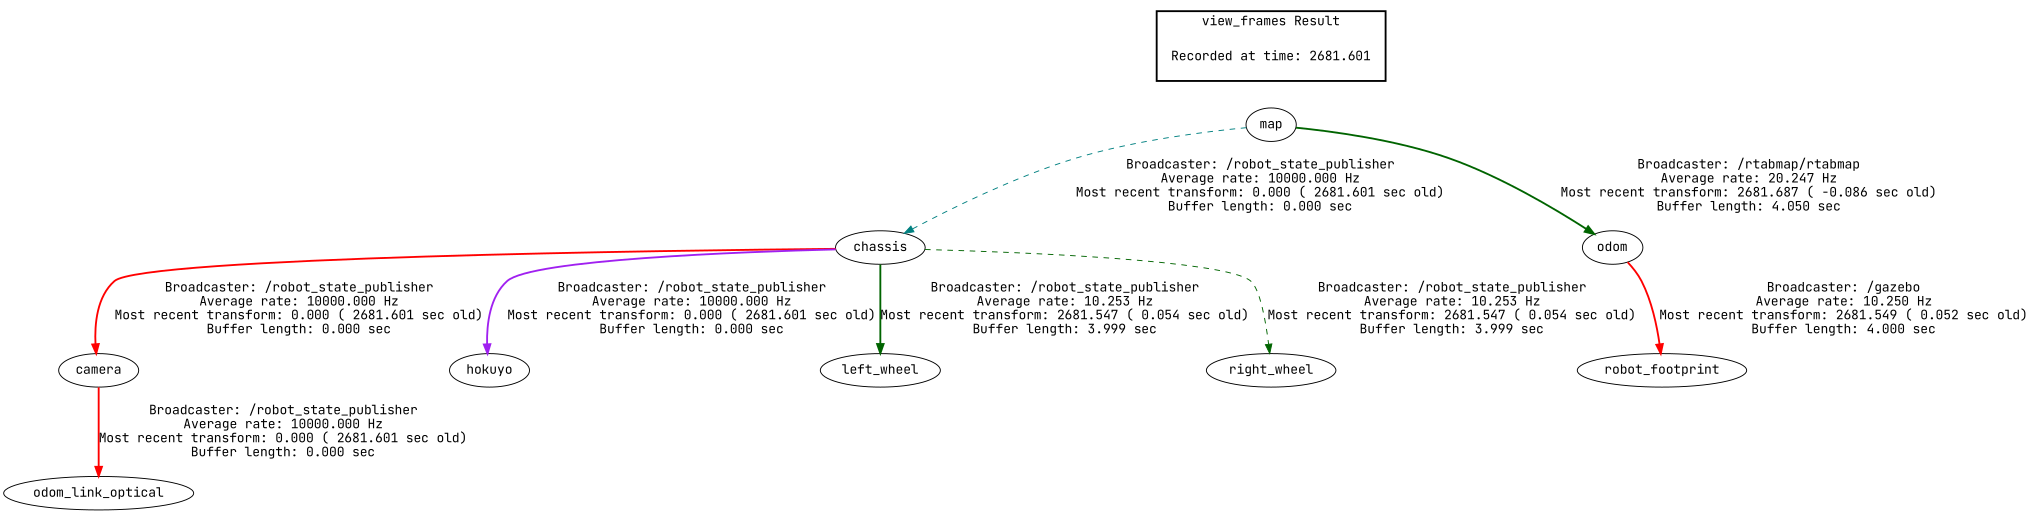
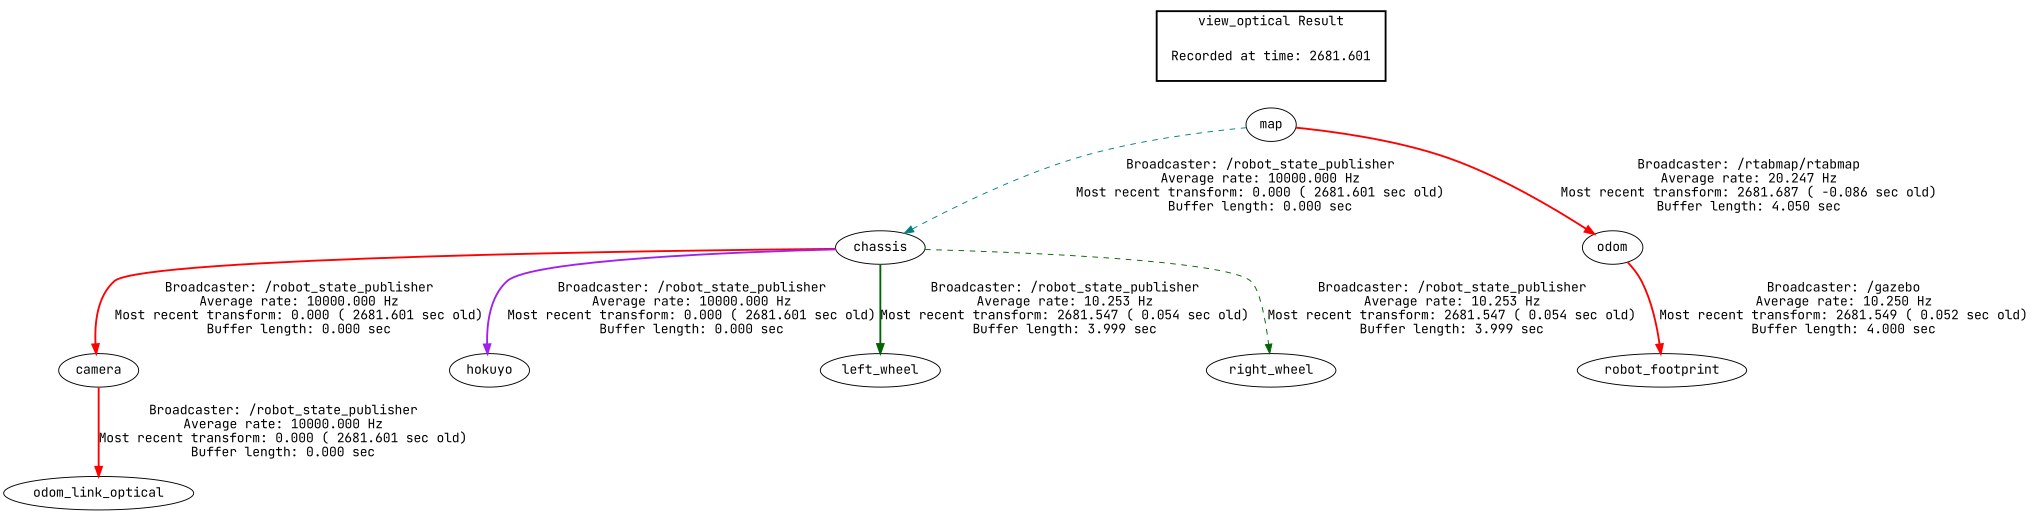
(1271, 22) -> (1271, 22)
(1448, 158) -> (1448, 158)
